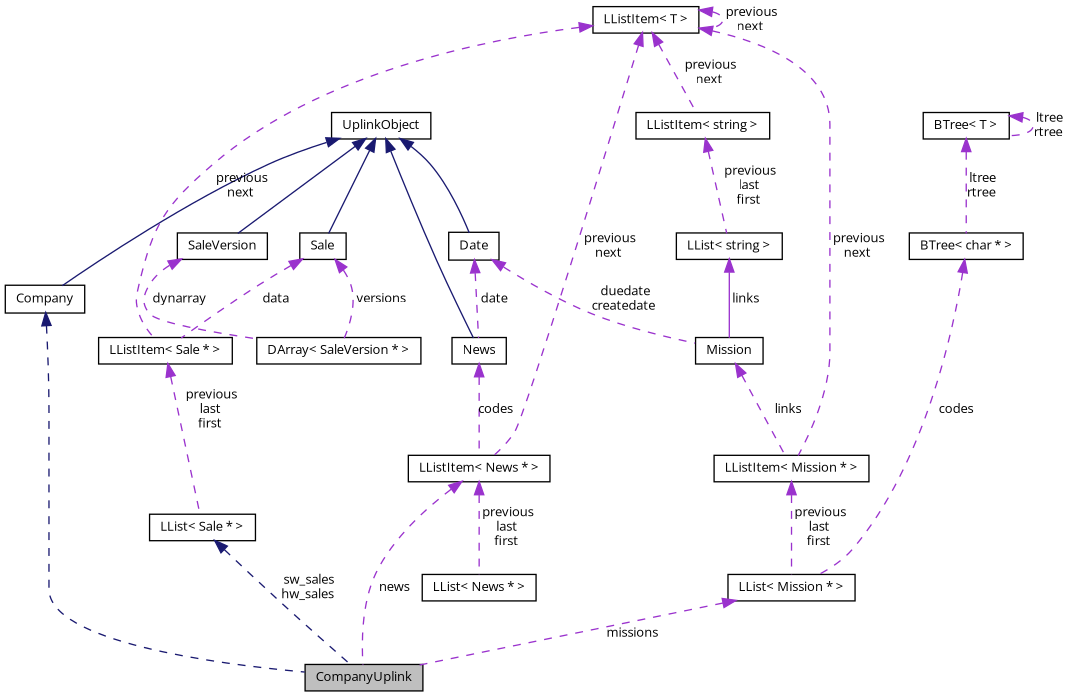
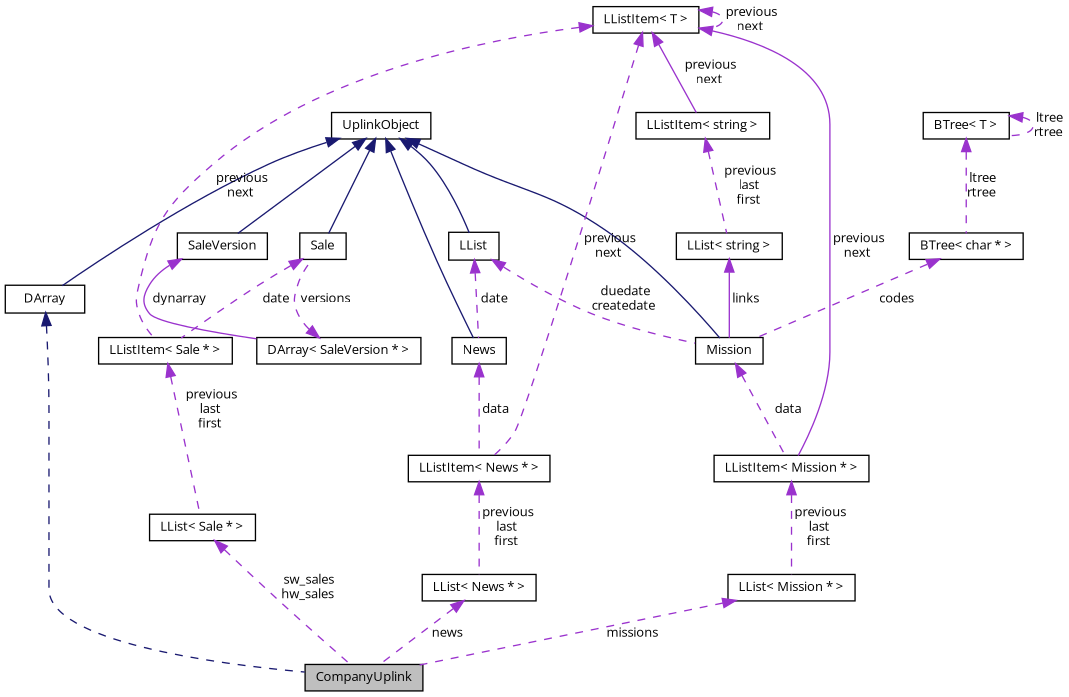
(678, 79) -> (678, 79)
(830, 212) -> (830, 212)
none -> (577, 213)
(474, 246) -> (474, 246)
(45, 299) -> (45, 299)
(275, 299) -> (275, 299)
(353, 304) -> (295, 294)
(173, 323) -> (173, 323)
(494, 410) -> (494, 410)
(787, 410) -> (787, 410)
(917, 438) -> (841, 301)
(381, 564) -> (416, 637)
(287, 608) -> (287, 608)
